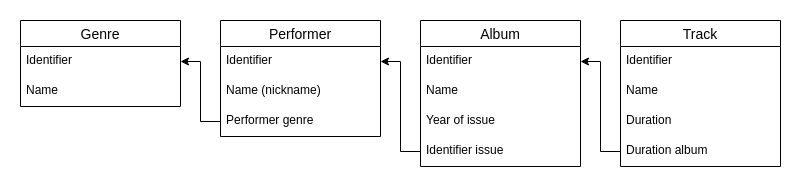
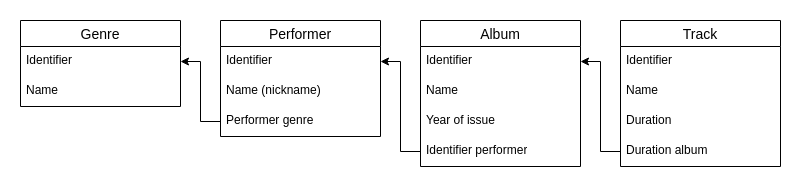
(474, 151) -> (489, 151)
